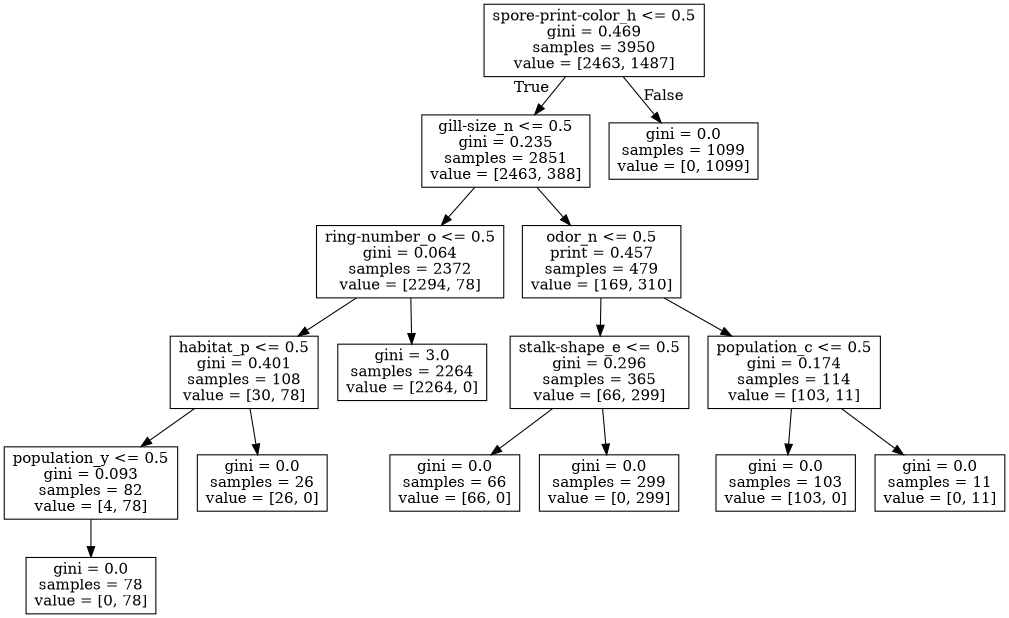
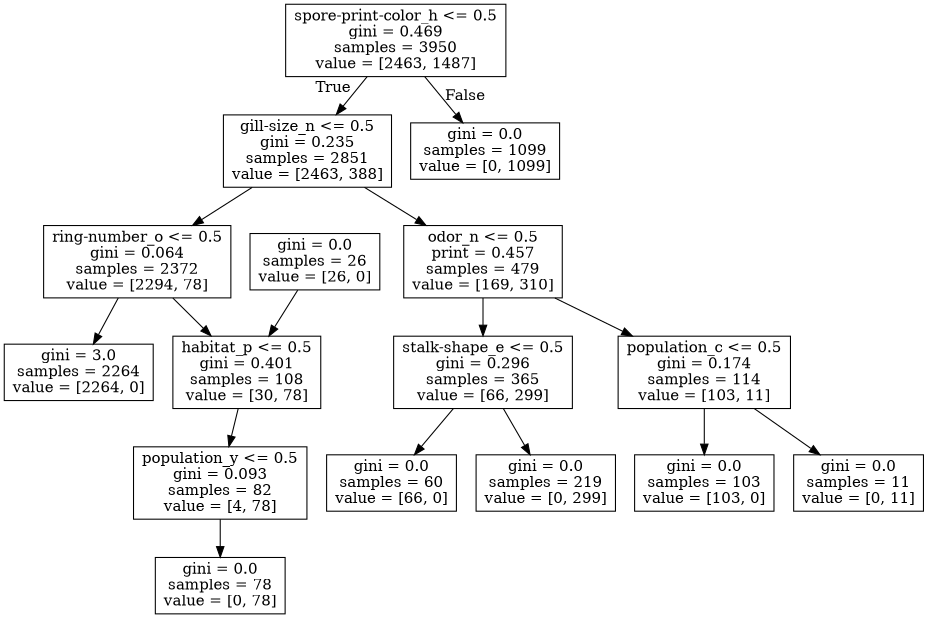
(253, 426) -> (286, 308)
(455, 483) -> (392, 483)
(609, 483) -> (546, 483)
